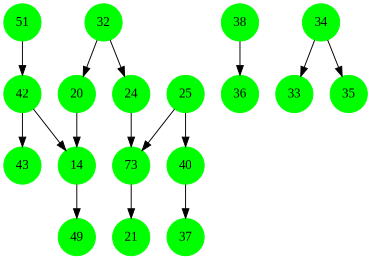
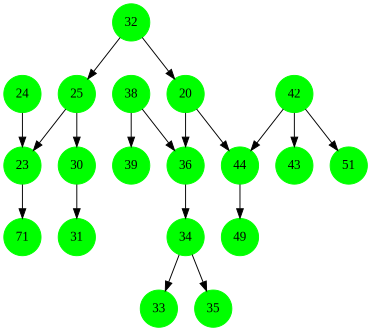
(22, 53) -> (319, 126)
(116, 54) -> (107, 54)
none -> (186, 125)
(77, 166) -> (240, 166)
(131, 166) -> (22, 166)
none -> (131, 166)
(186, 166) -> (77, 166)
none -> (186, 197)
(131, 237) -> (22, 237)
(186, 237) -> (77, 237)
